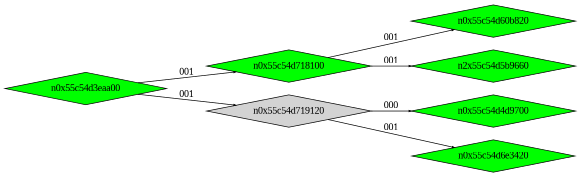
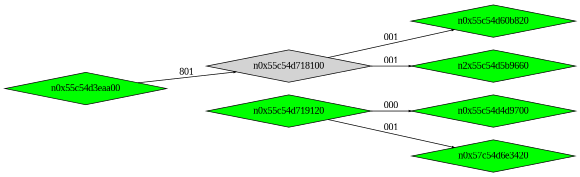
(289, 66) -> (289, 66)
(187, 72) -> (187, 72)
(186, 100) -> none
(289, 111) -> (289, 111)
(493, 156) -> (493, 156)
